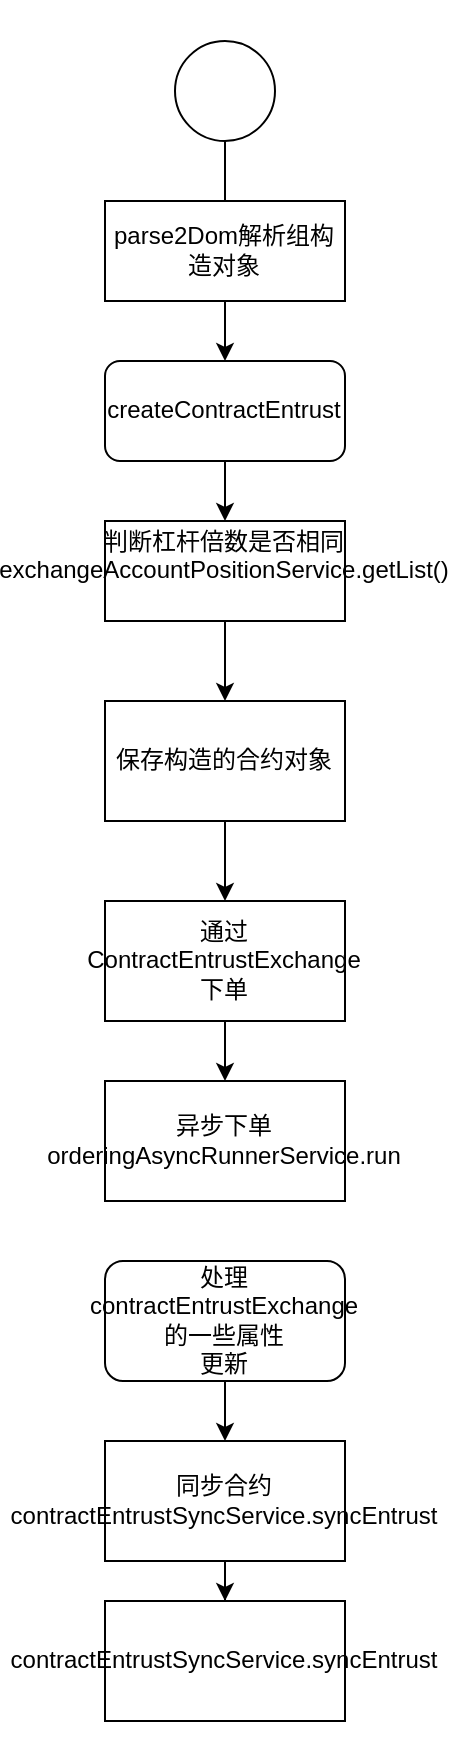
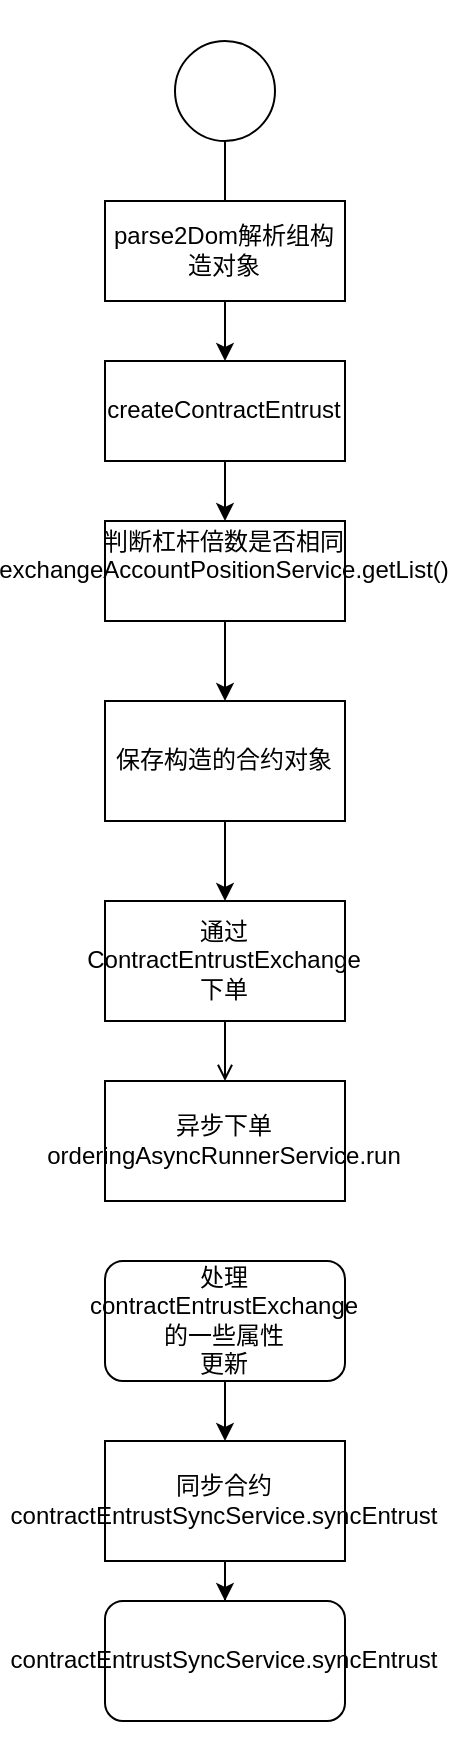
(225, 411) -> (225, 411)
(225, 1066) -> (225, 1069)
(225, 1661) -> (225, 1661)
